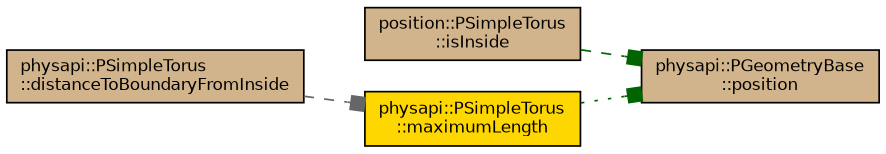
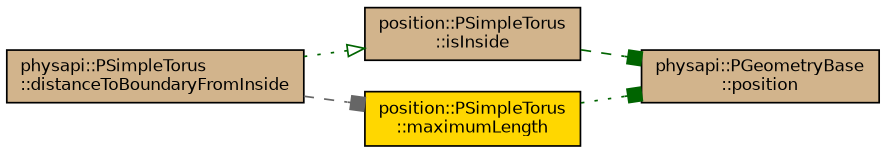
none -> (326, 54)
(473, 119) -> (473, 119)
